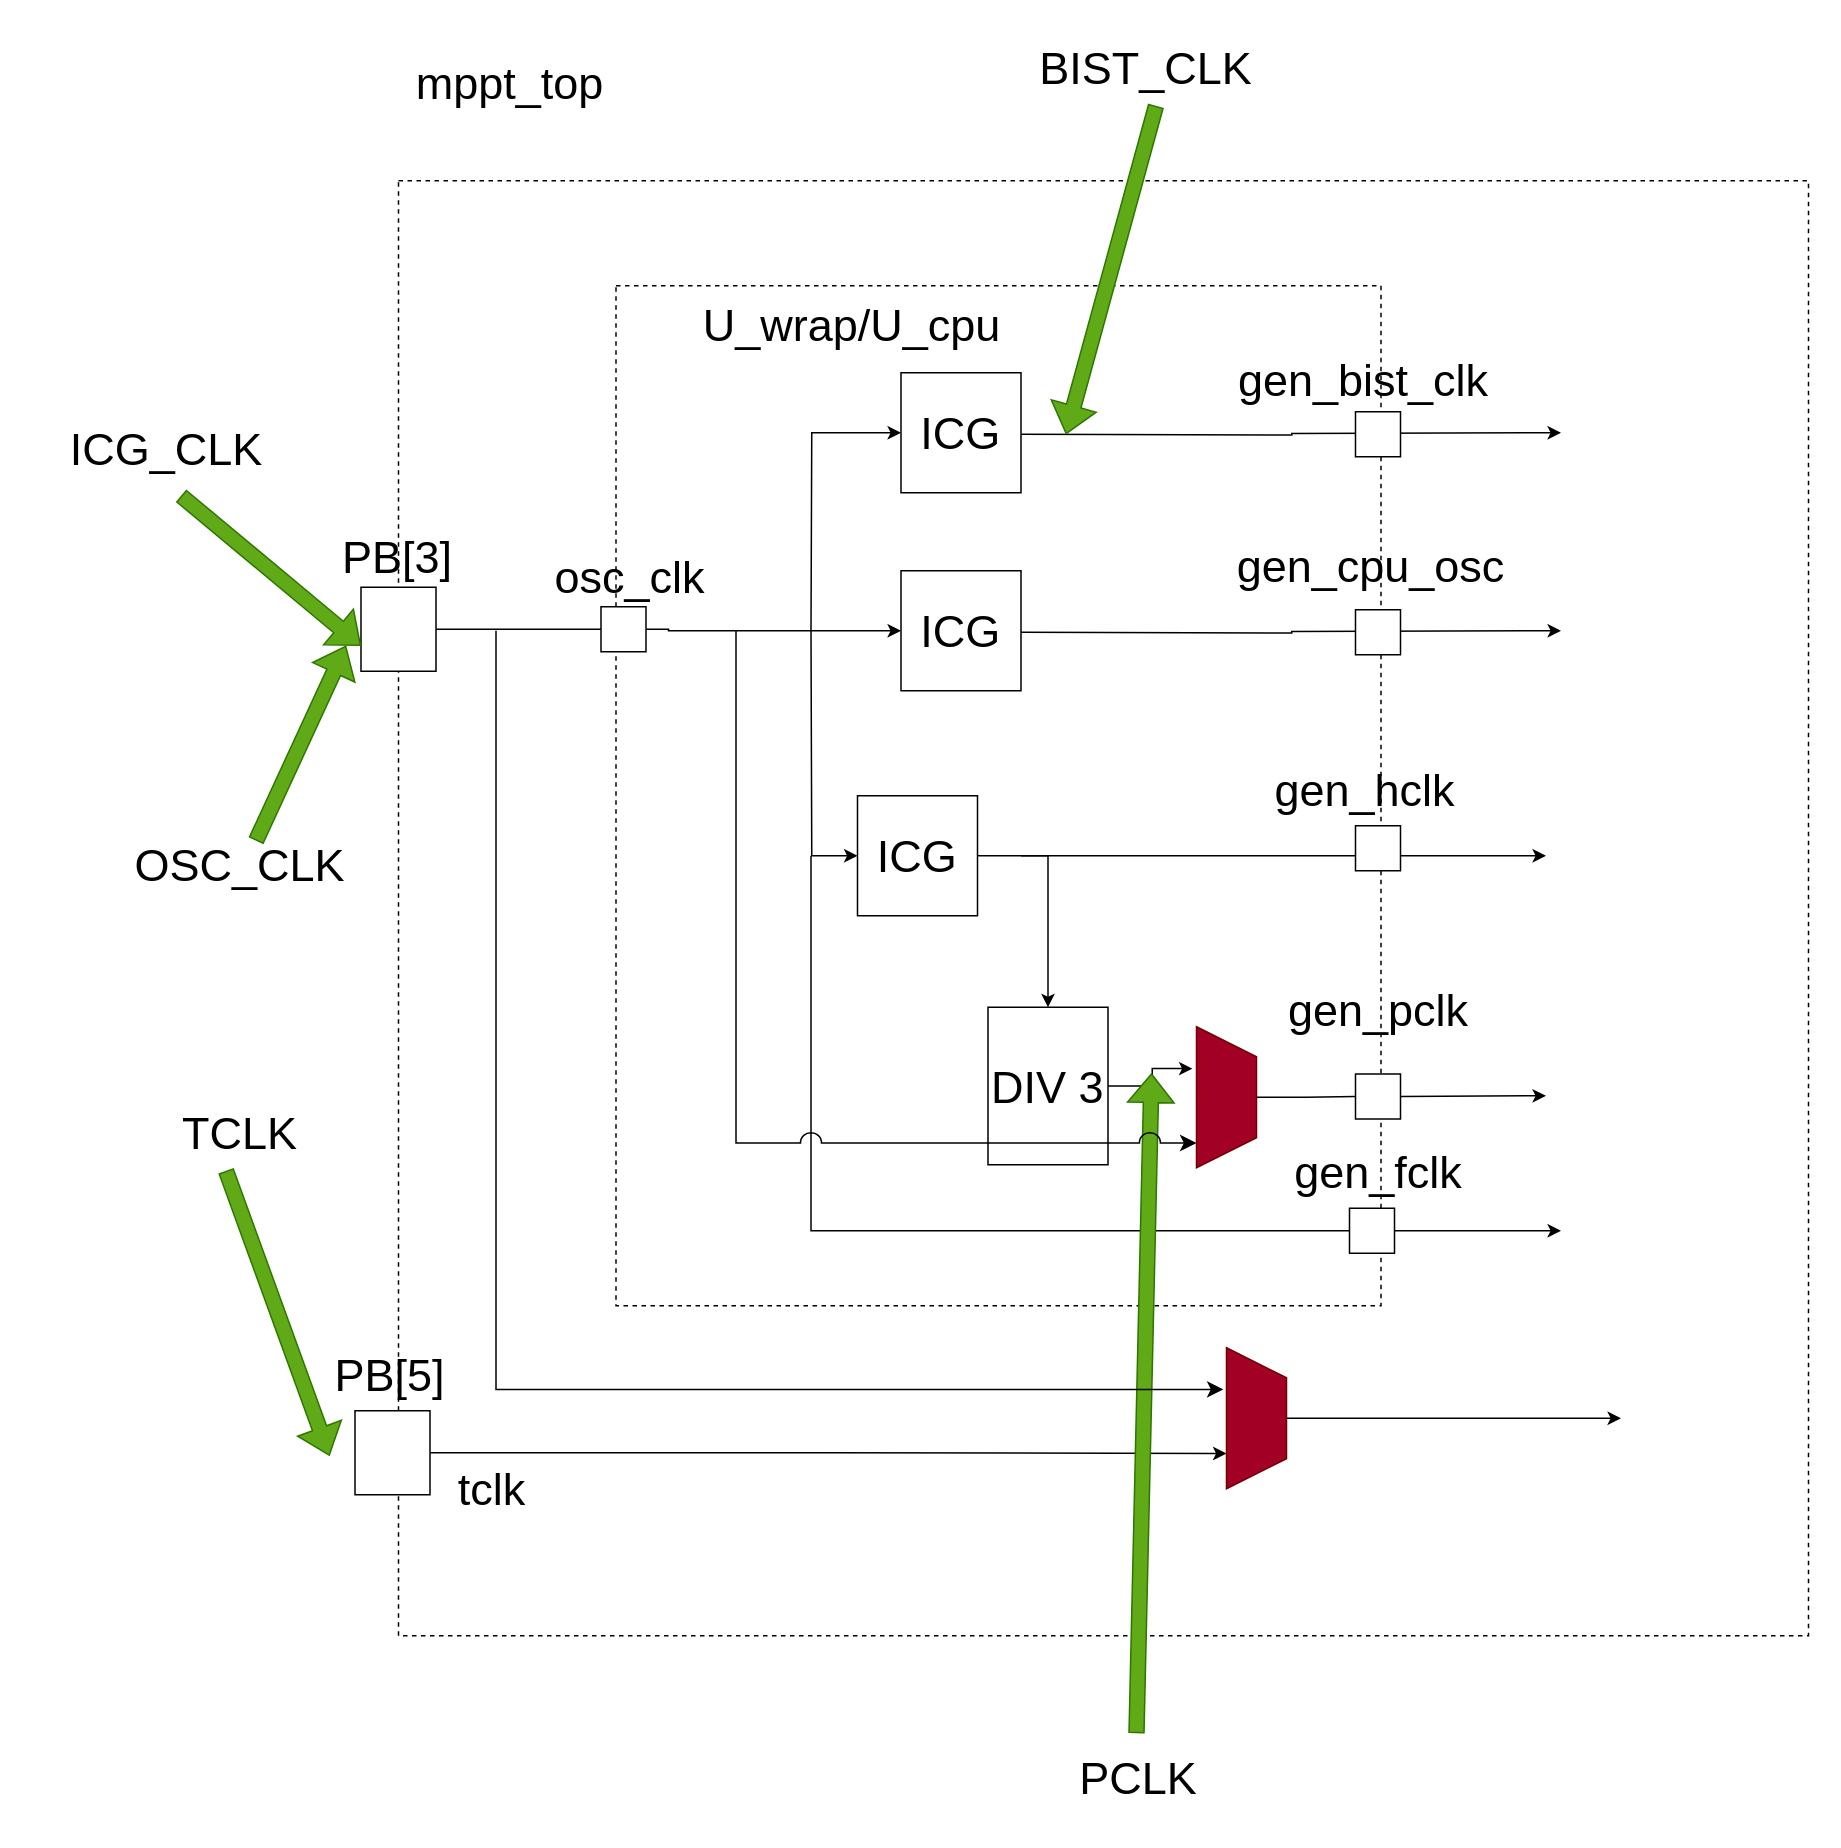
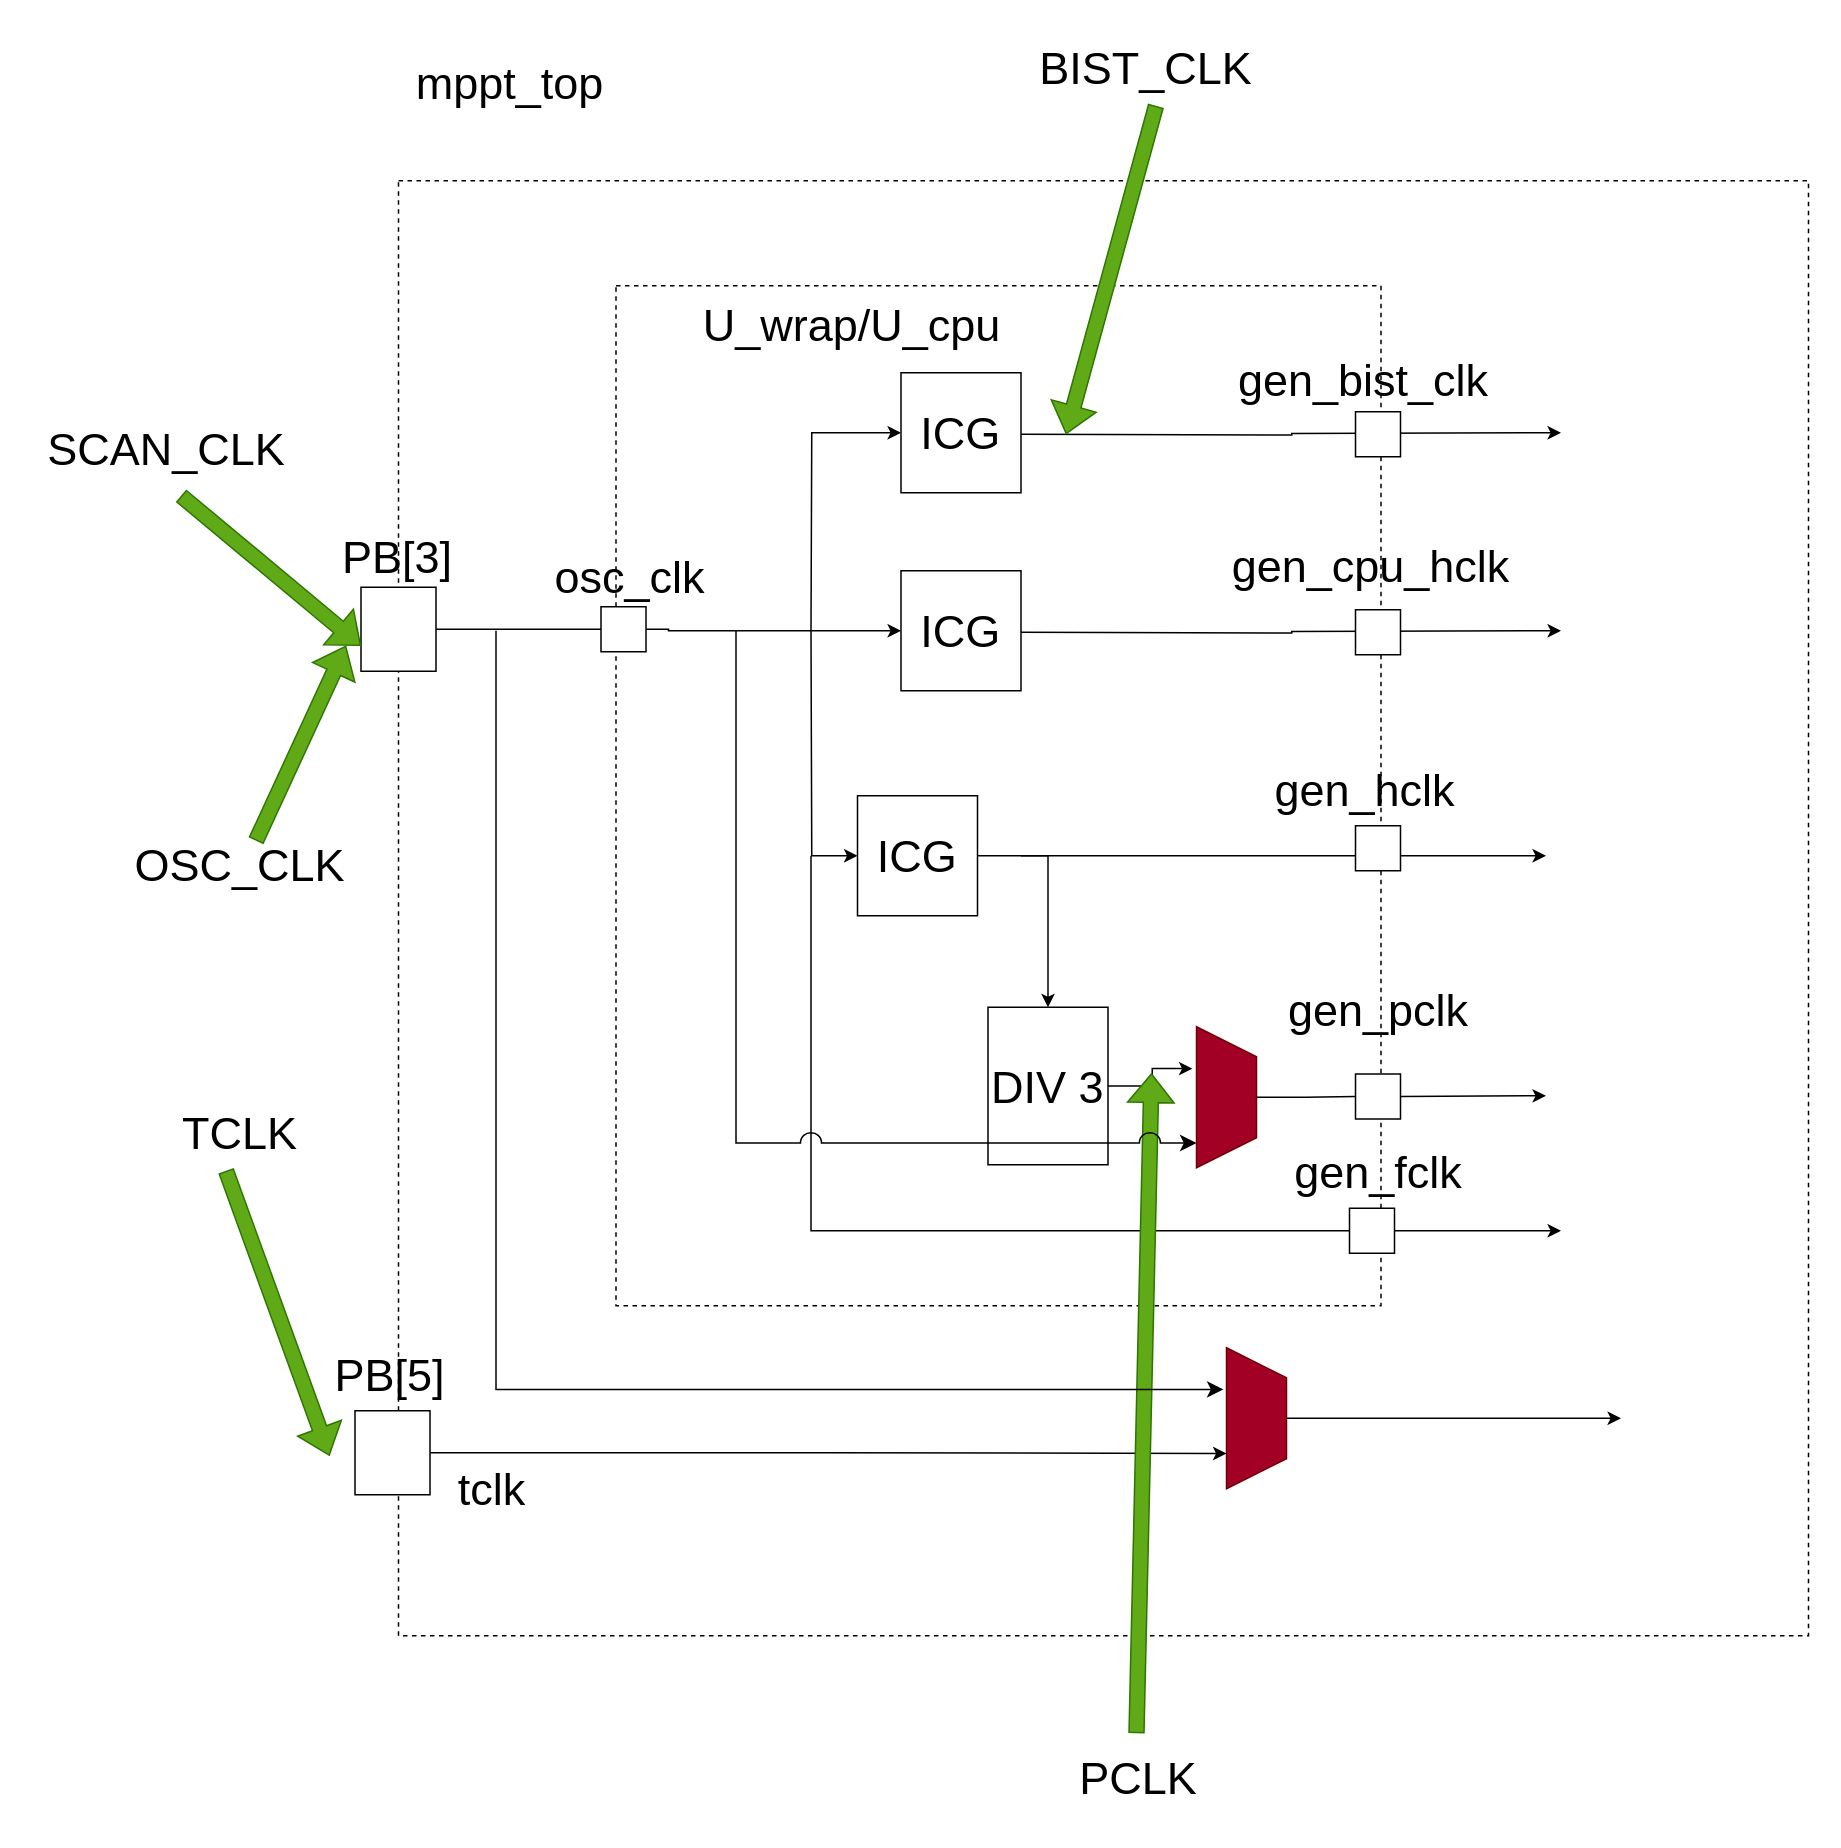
(167, 449) -> (167, 449)
(1371, 566) -> (1371, 566)
